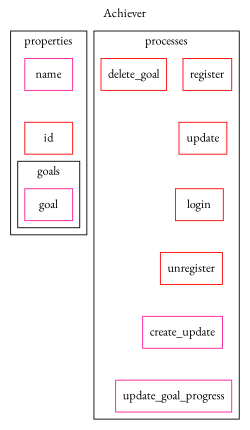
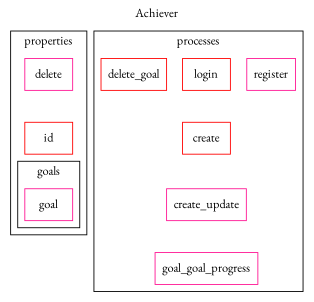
(49, 74) -> (49, 74)
(207, 74) -> (271, 74)
(203, 138) -> none
(191, 268) -> (206, 138)
(174, 396) -> (206, 268)
